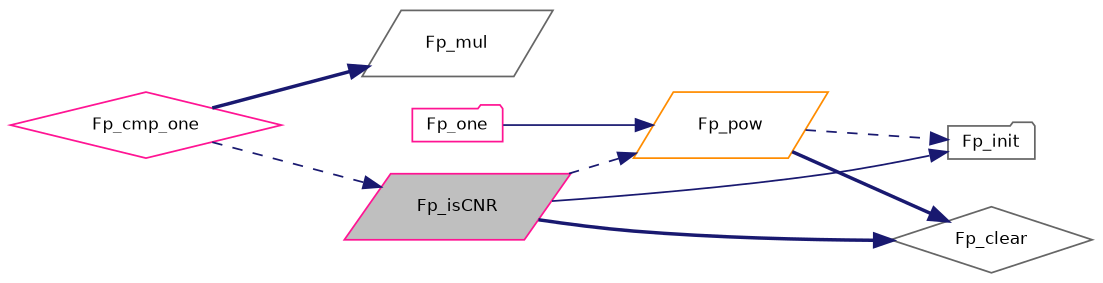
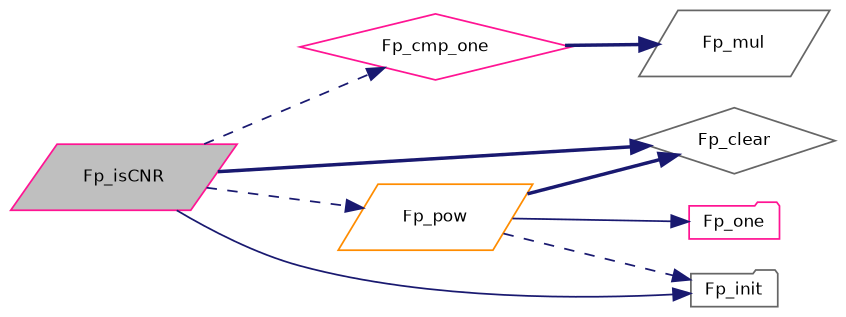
(569, 125) -> (592, 220)
(288, 162) -> (286, 109)
